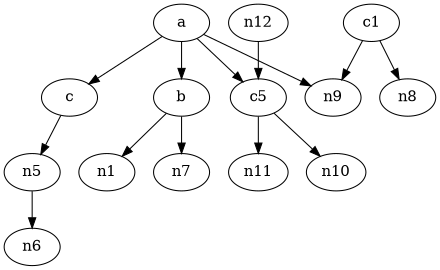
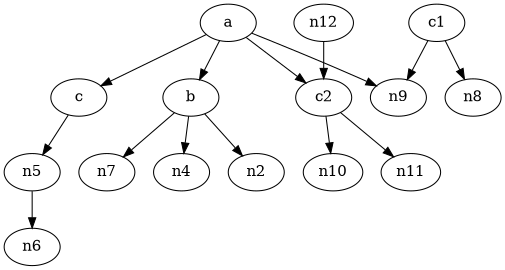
(258, 98) -> (324, 98)
(107, 172) -> (182, 172)
none -> (256, 172)
